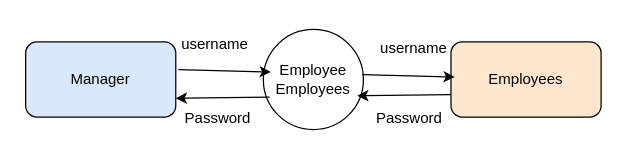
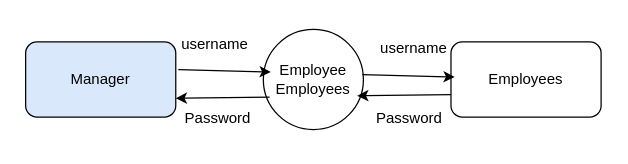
(526, 79) -> (526, 79)
